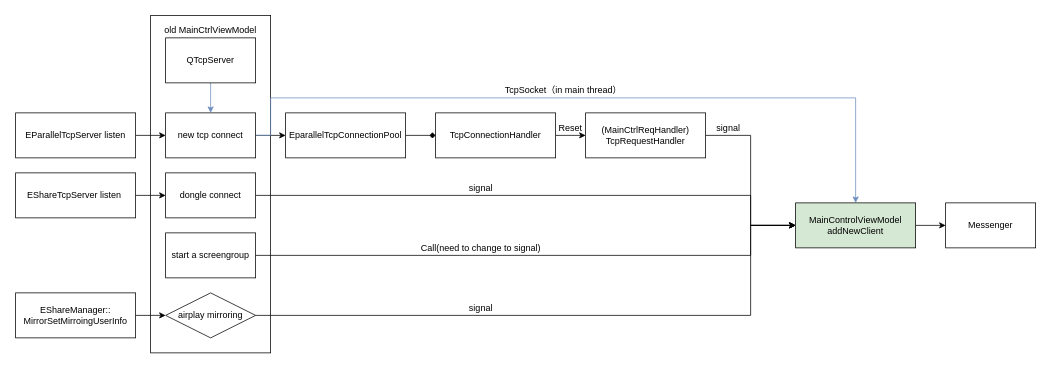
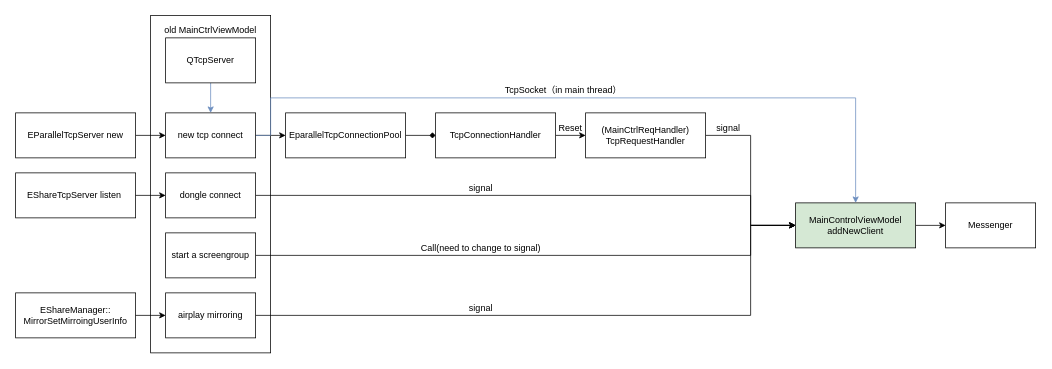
(75, 135) -> (75, 135)
(210, 315) -> (210, 315)
